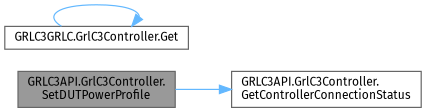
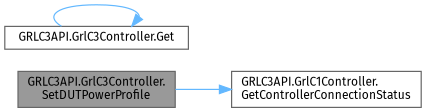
(97, 38) -> (97, 38)
(326, 89) -> (326, 89)
